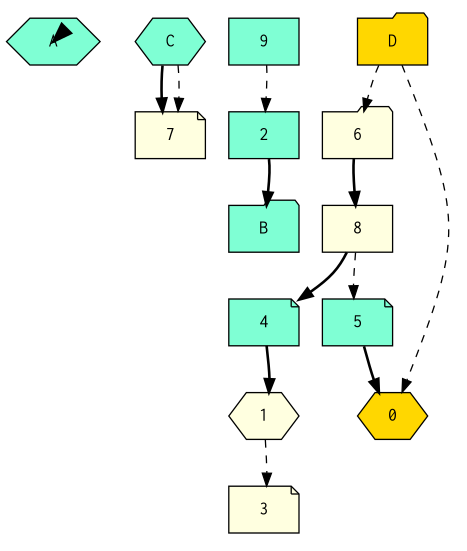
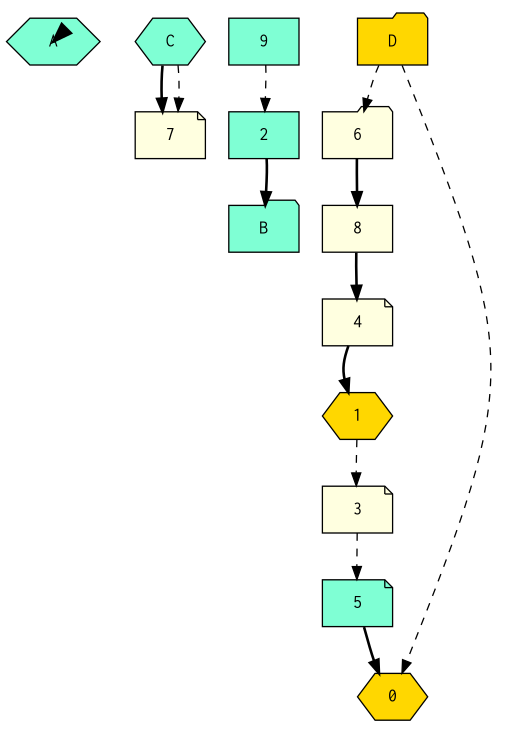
(354, 269) -> (357, 550)
(264, 322) -> (357, 322)
(264, 416) -> (357, 416)
